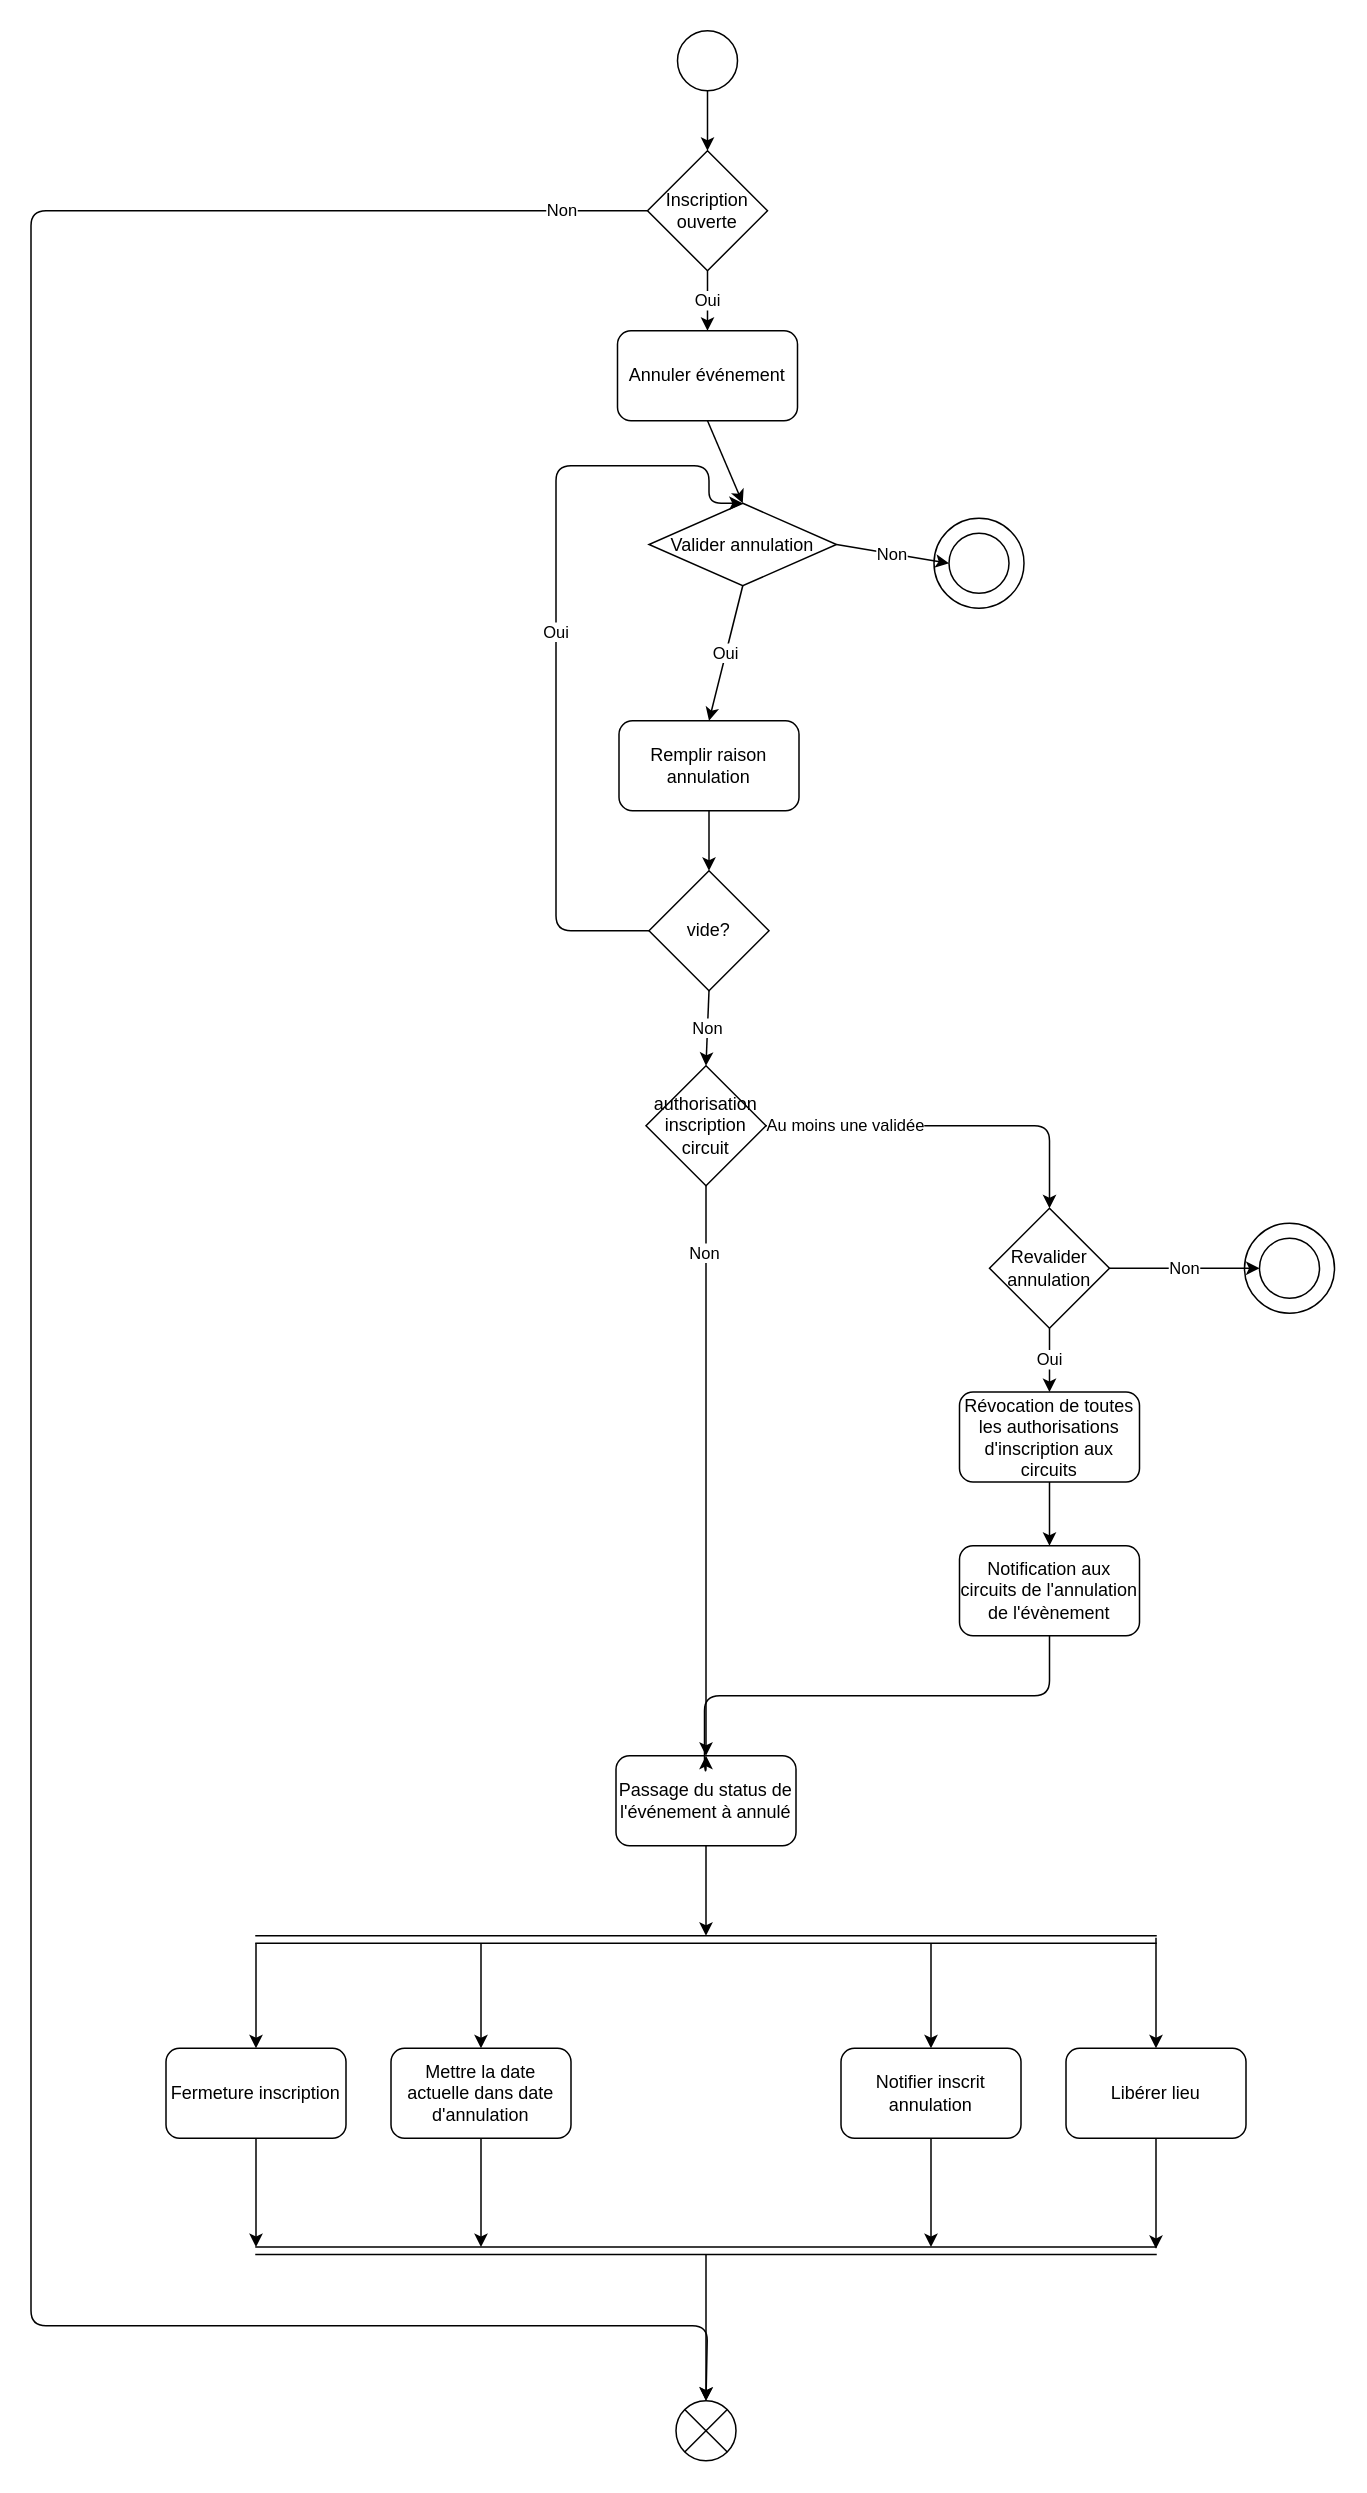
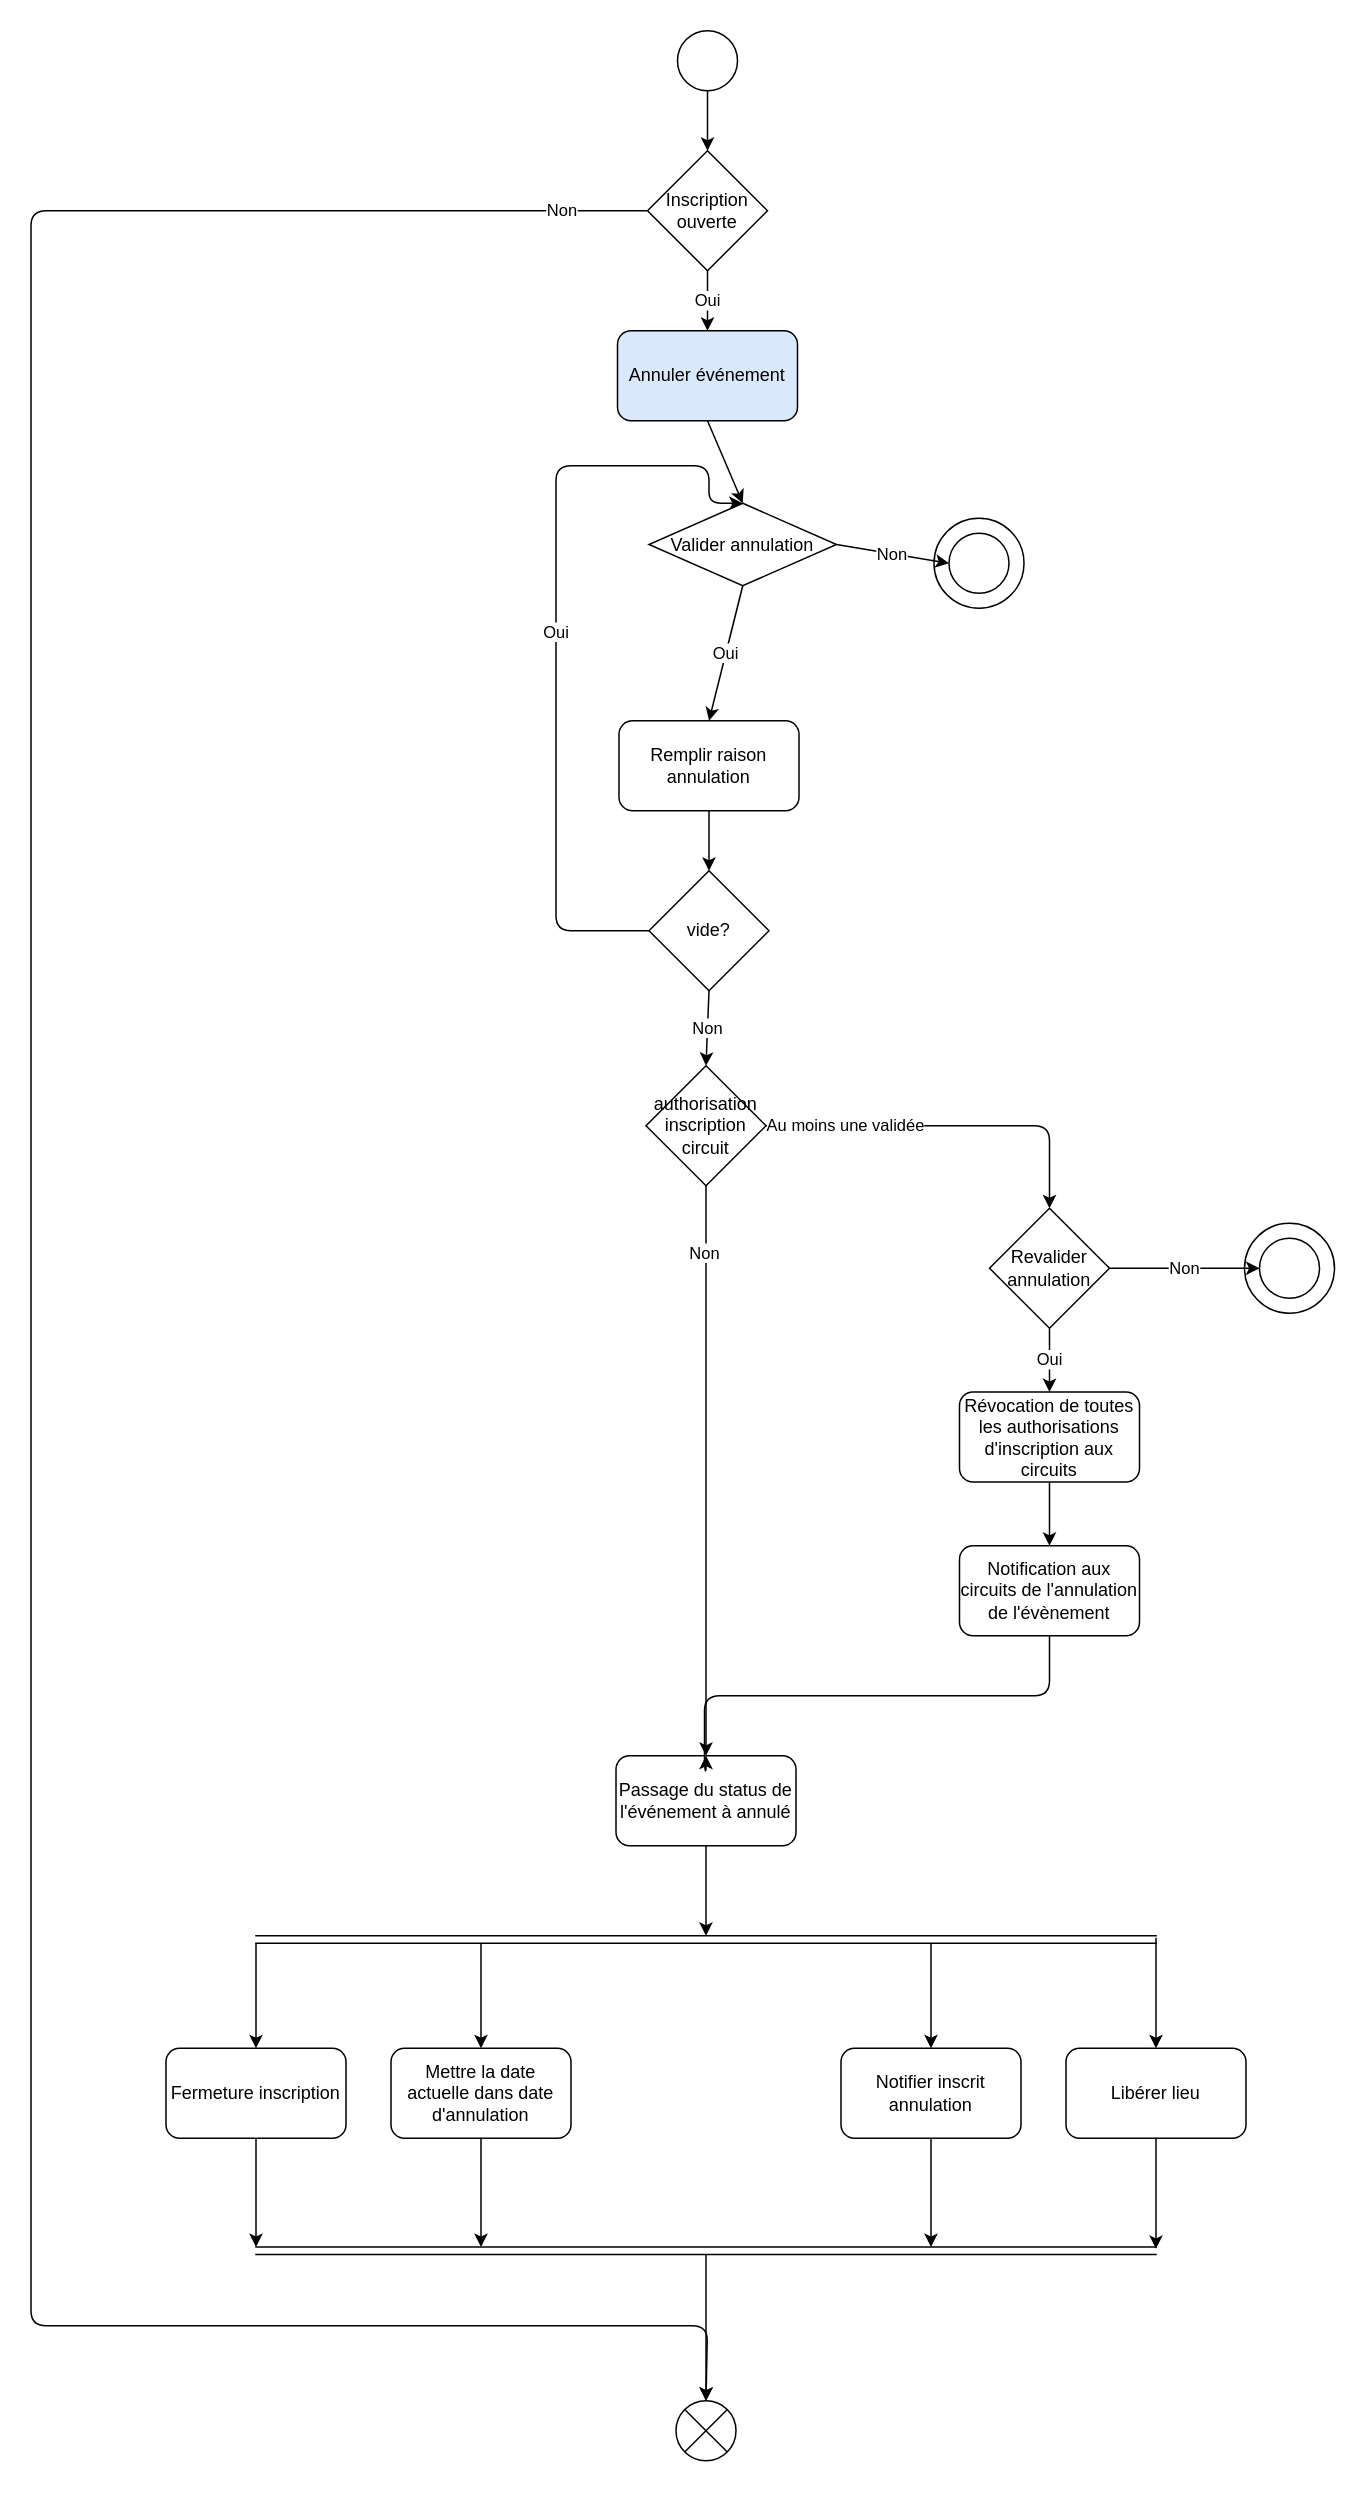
(707, 376) -> (707, 376)
